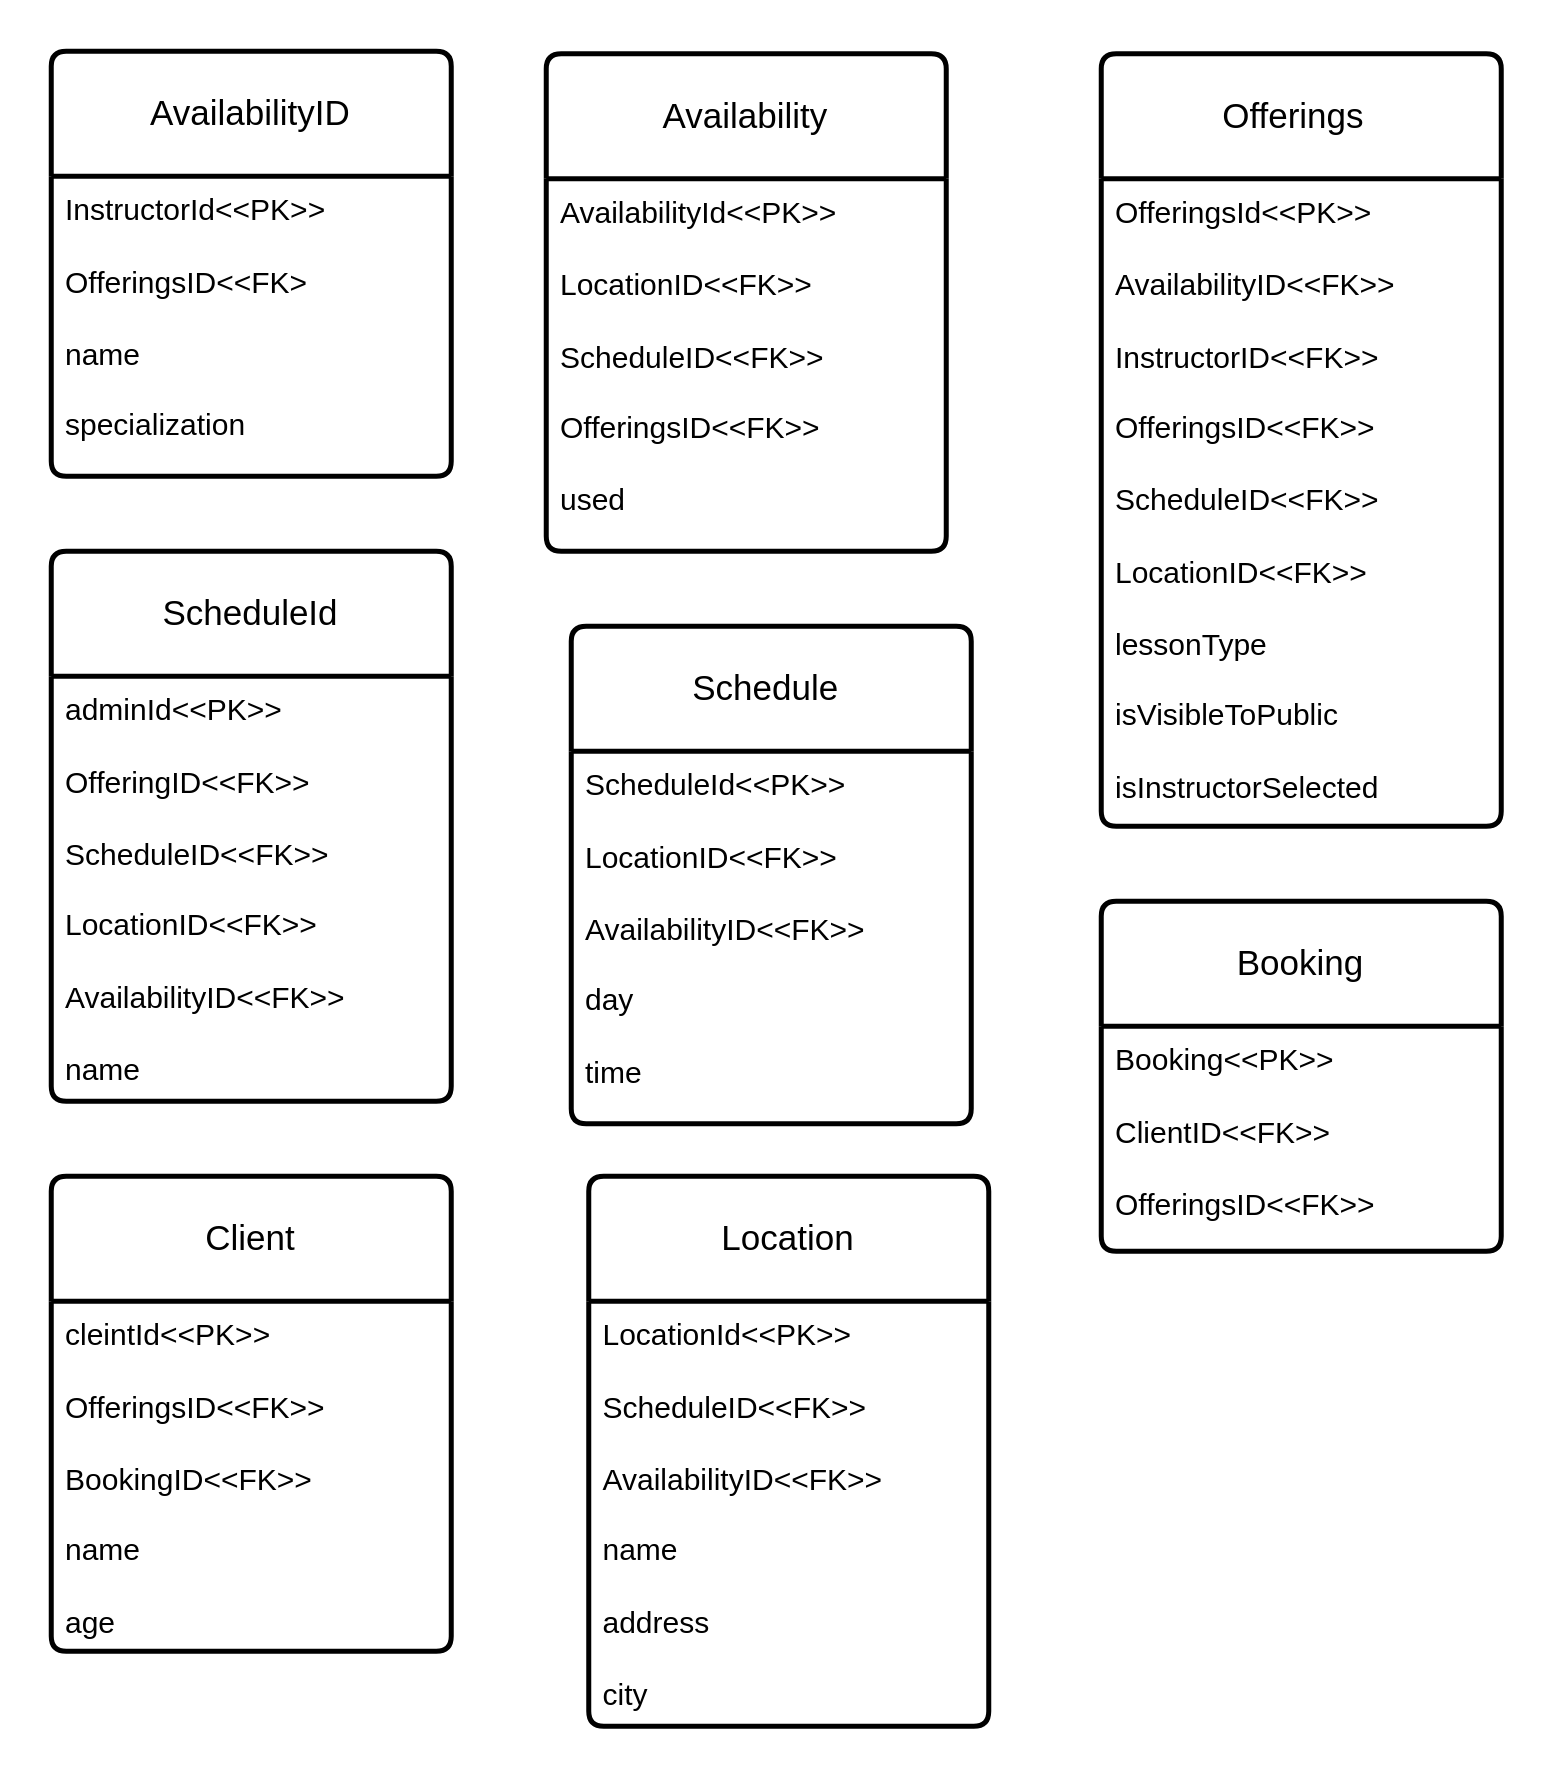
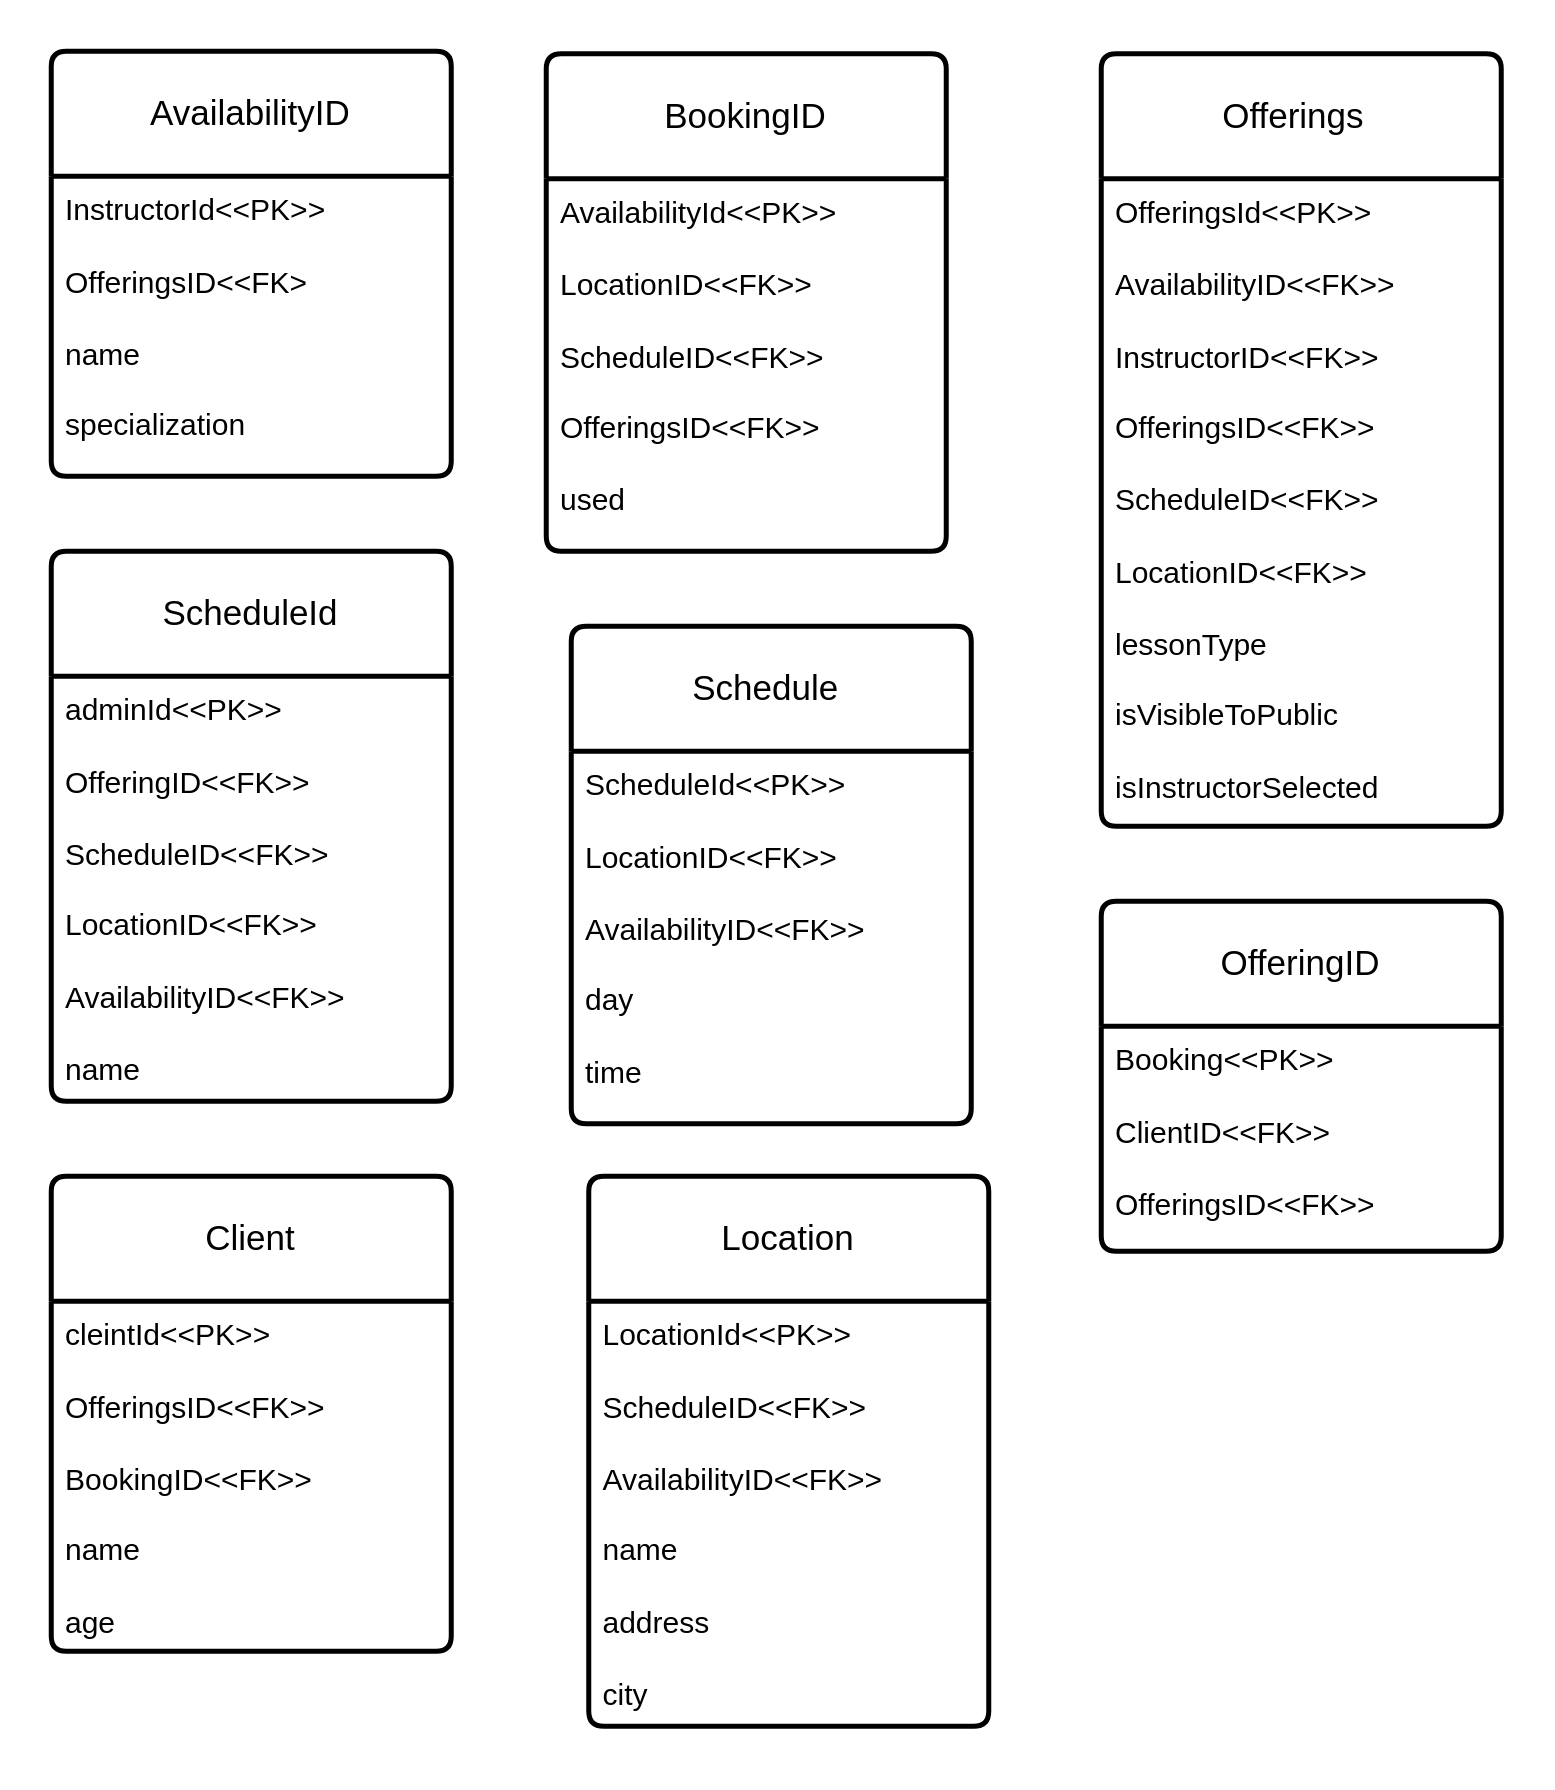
(746, 116) -> (746, 116)
(1301, 964) -> (1301, 964)
